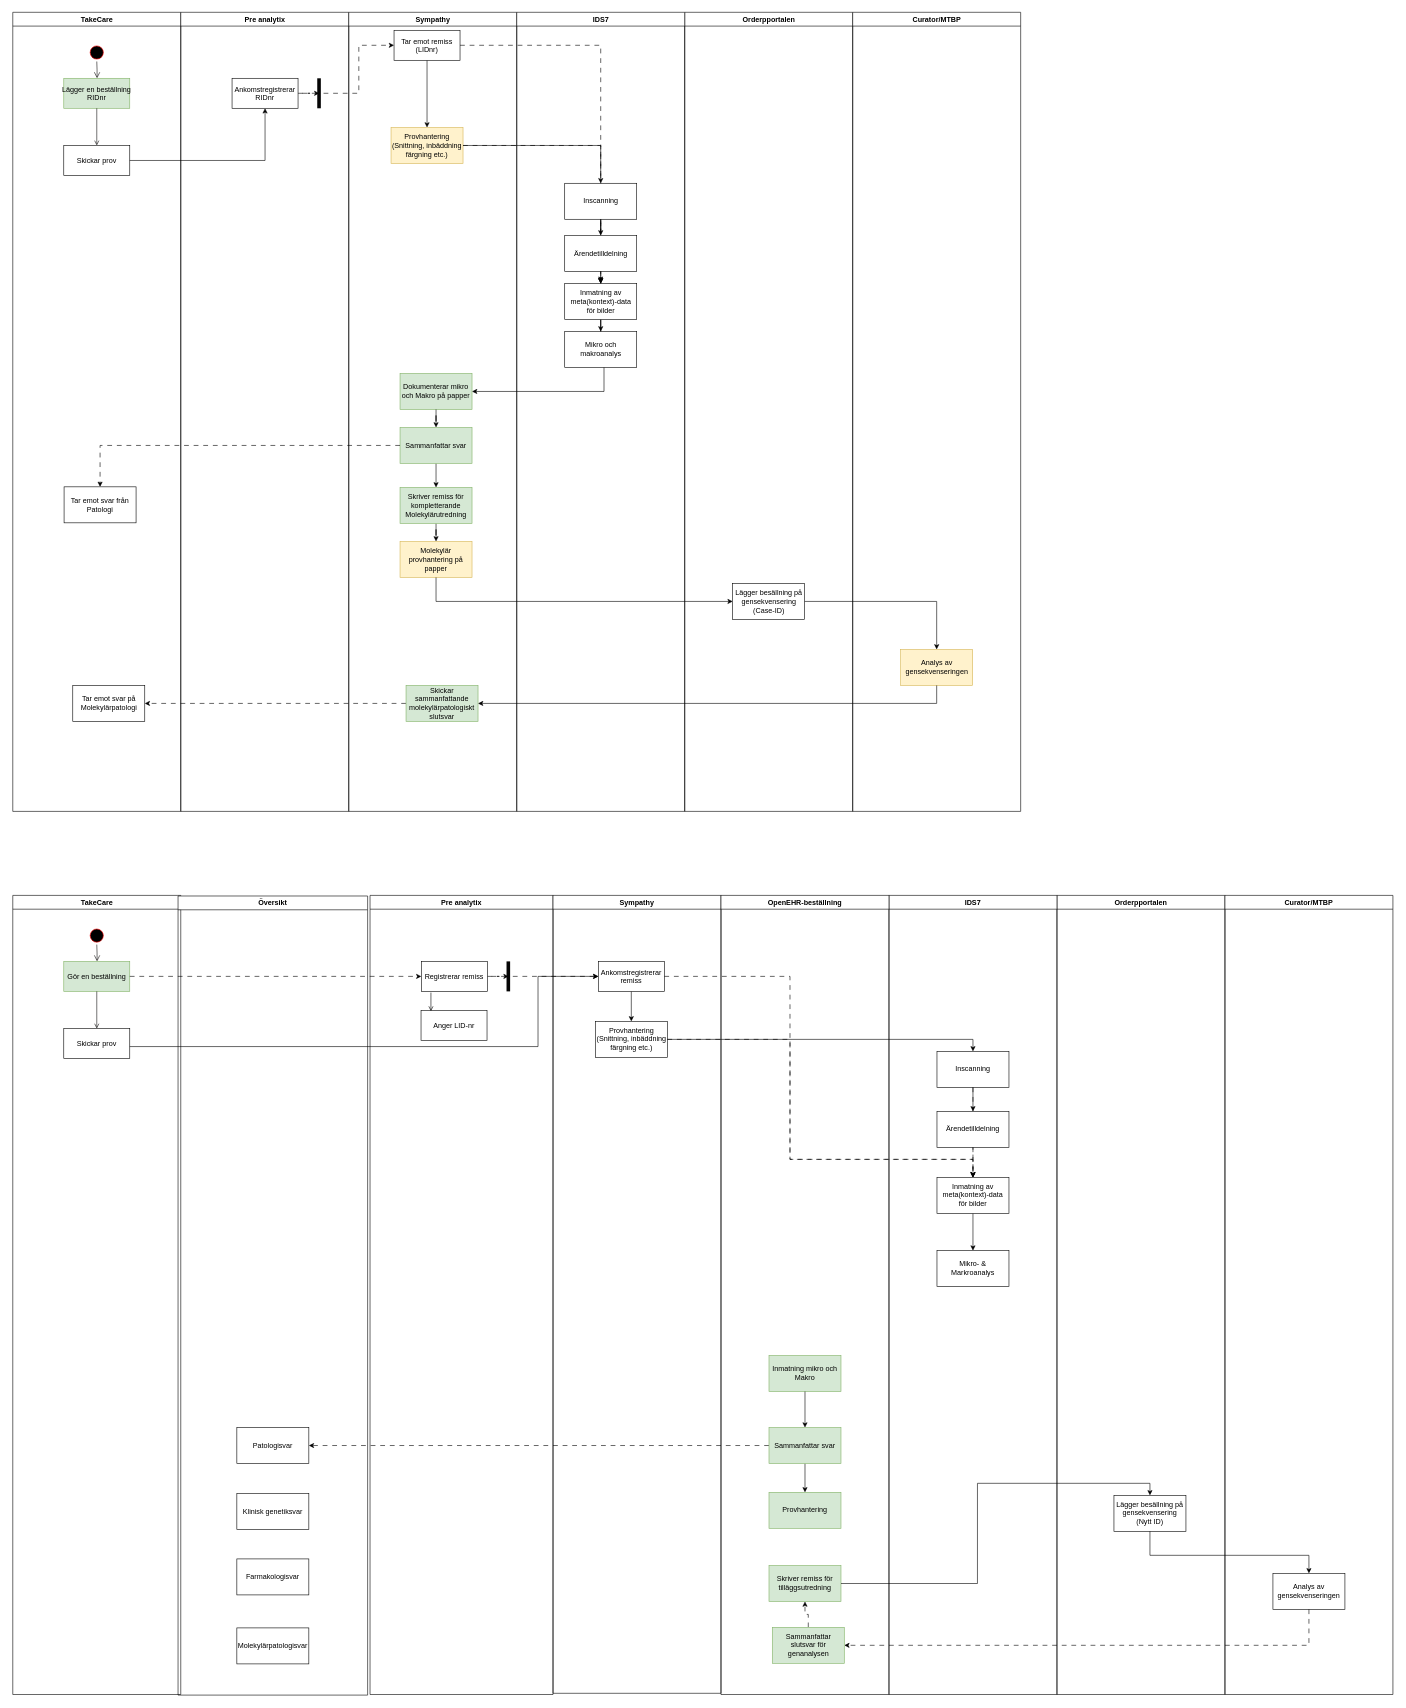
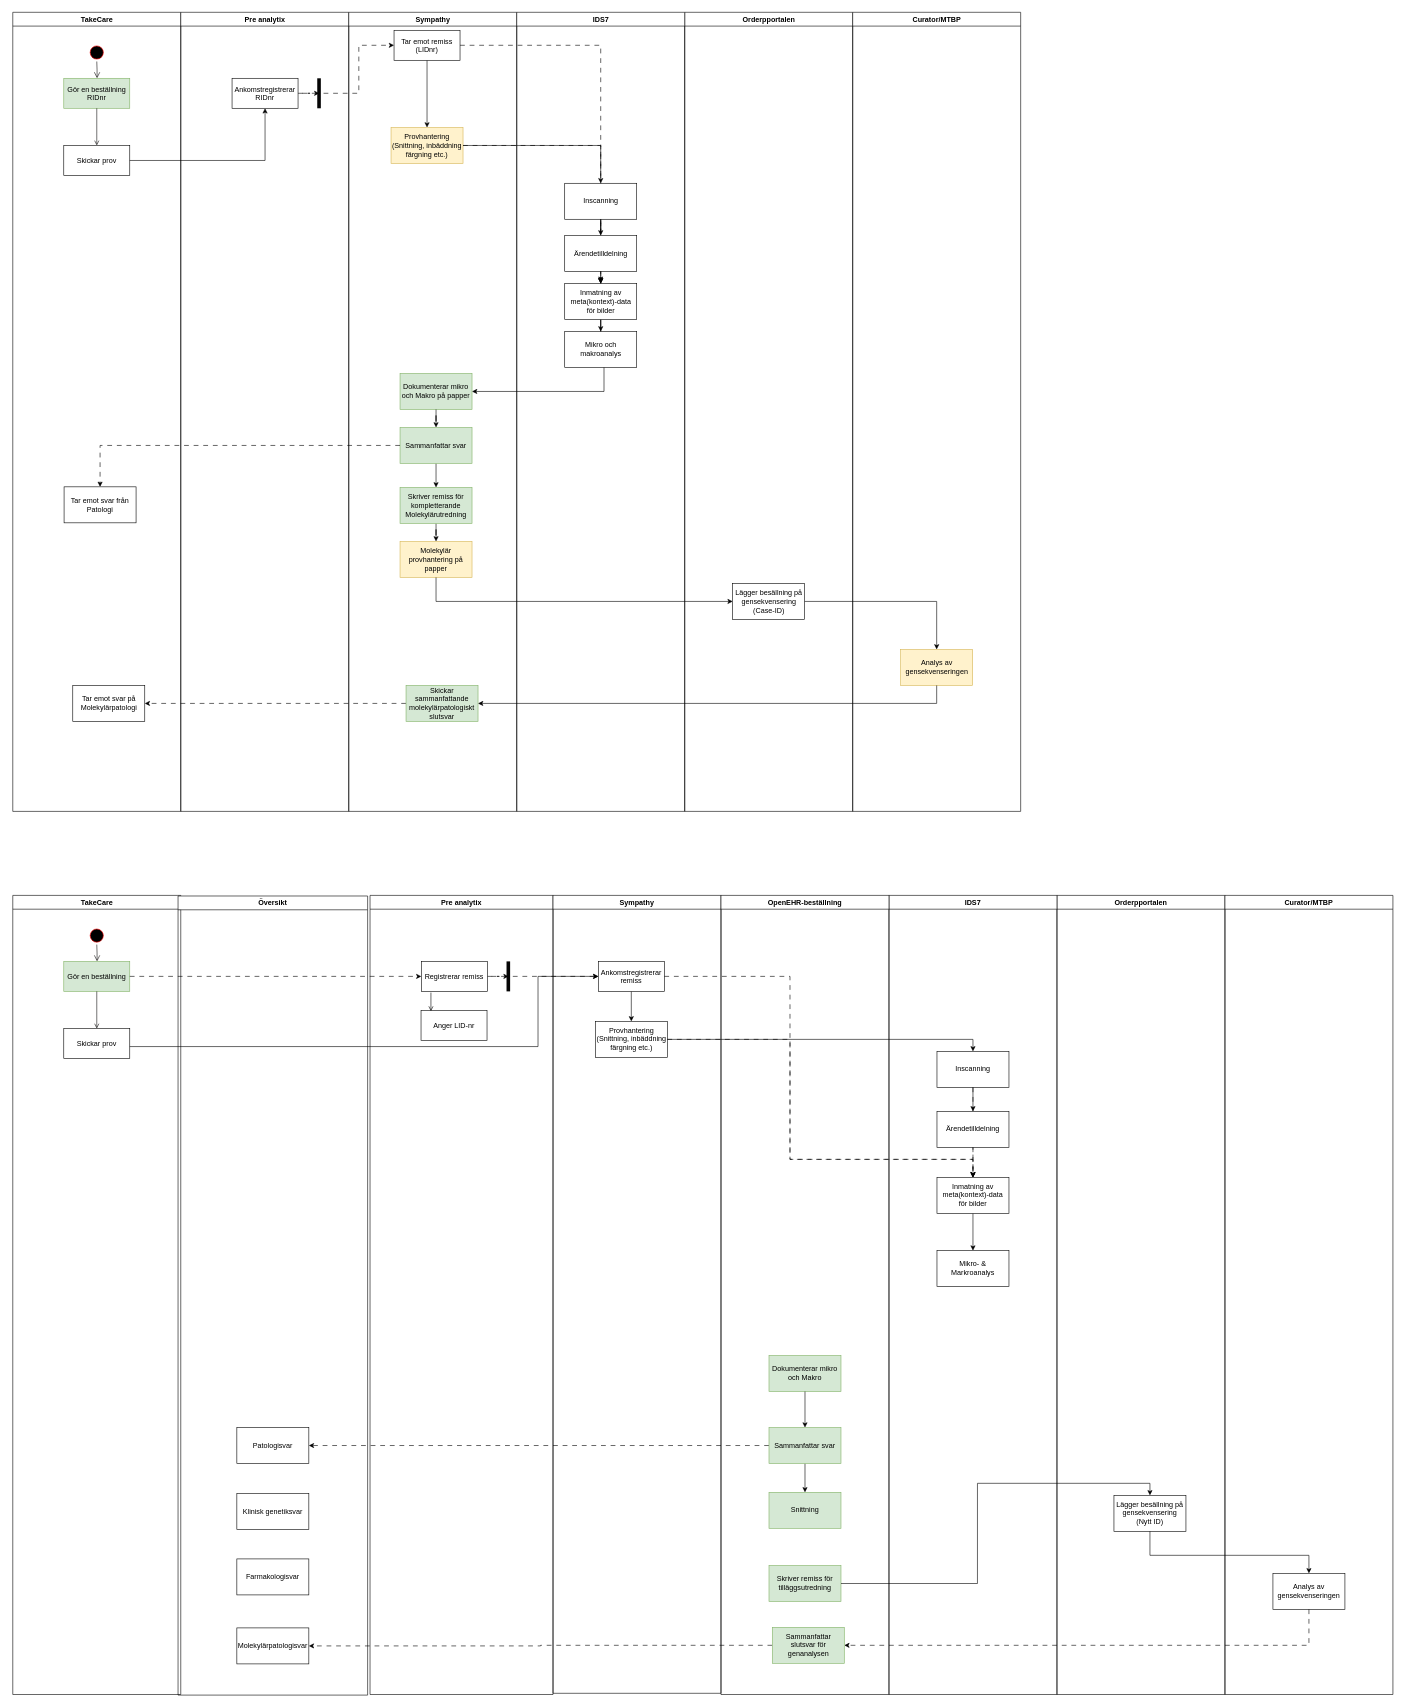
(96, 89) -> (96, 89)
(805, 1374) -> (805, 1374)
(805, 1511) -> (805, 1511)
(805, 1613) -> (540, 1646)
